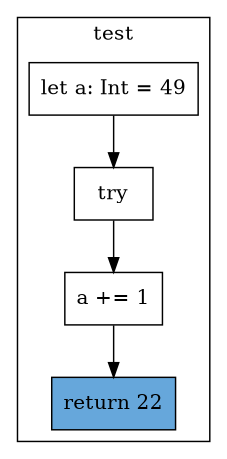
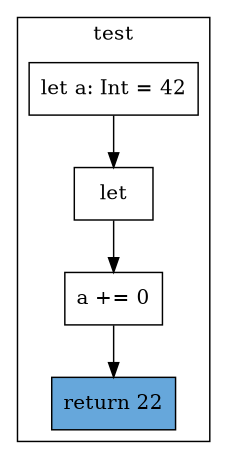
(114, 89) -> (114, 89)
(114, 194) -> (114, 194)
(114, 299) -> (114, 299)
